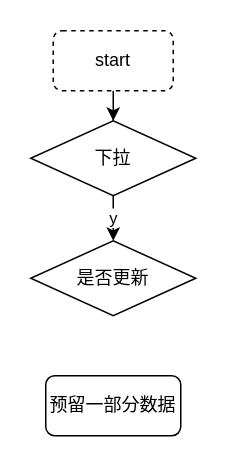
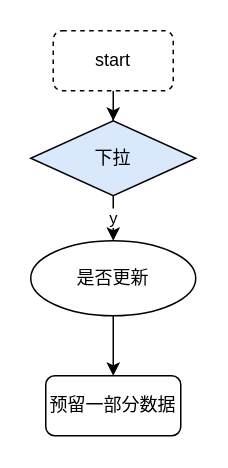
(113, 158) -> (113, 158)
(113, 278) -> (113, 278)
none -> (113, 341)
